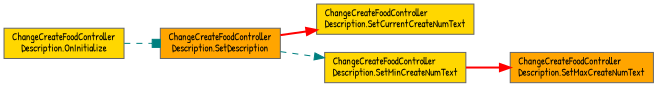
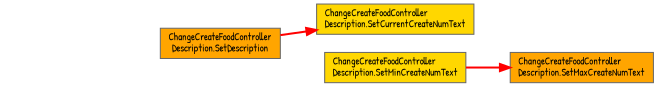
(64, 43) -> none
(297, 54) -> none
